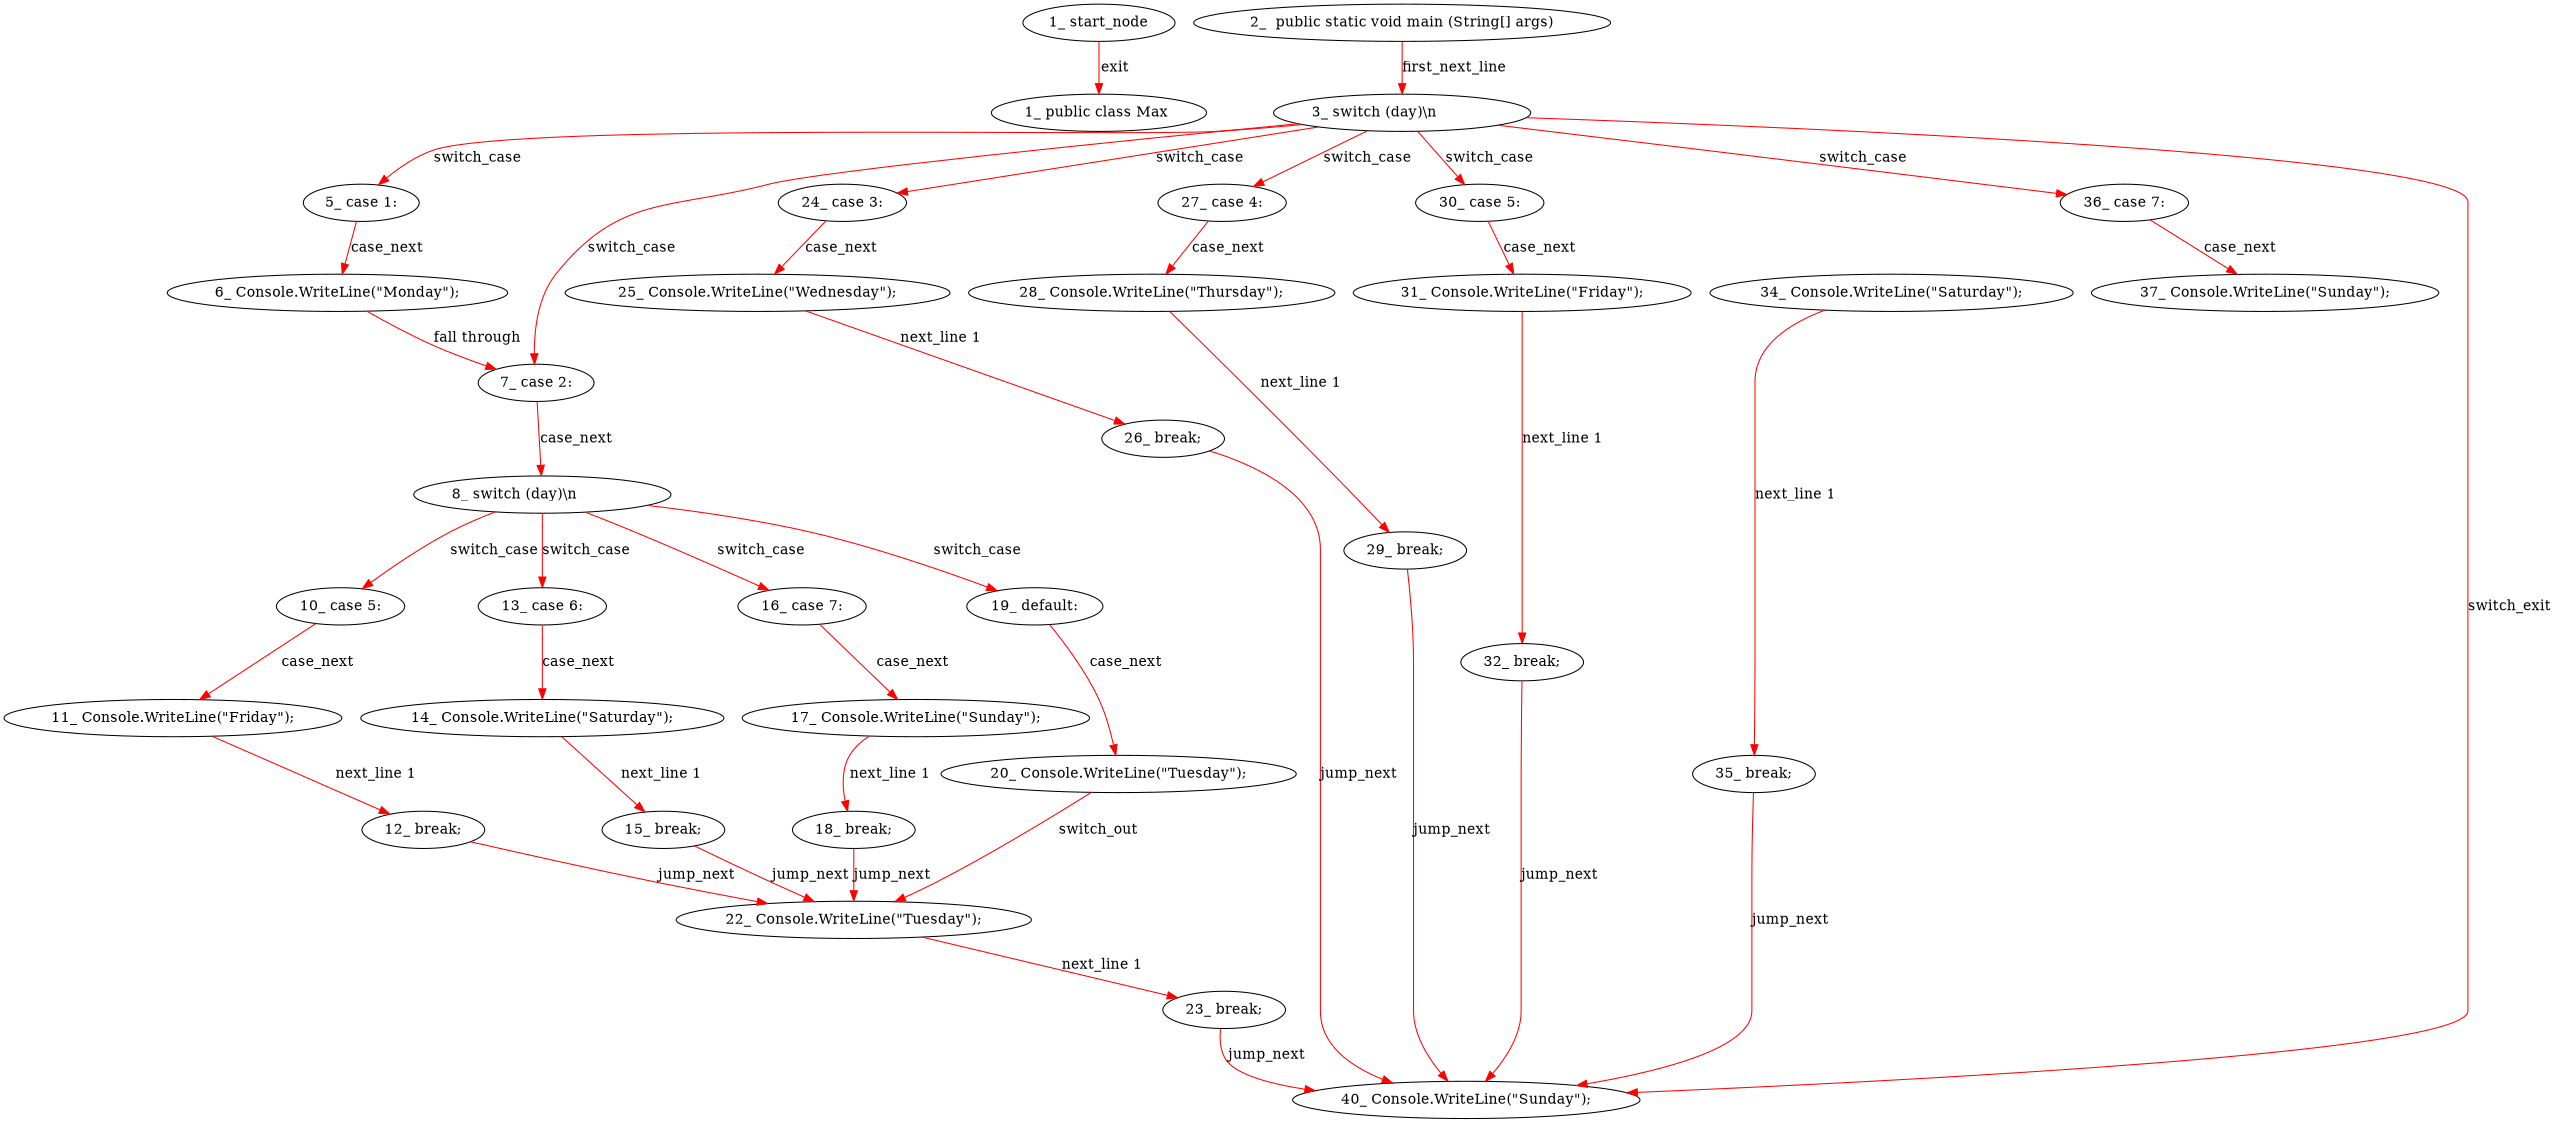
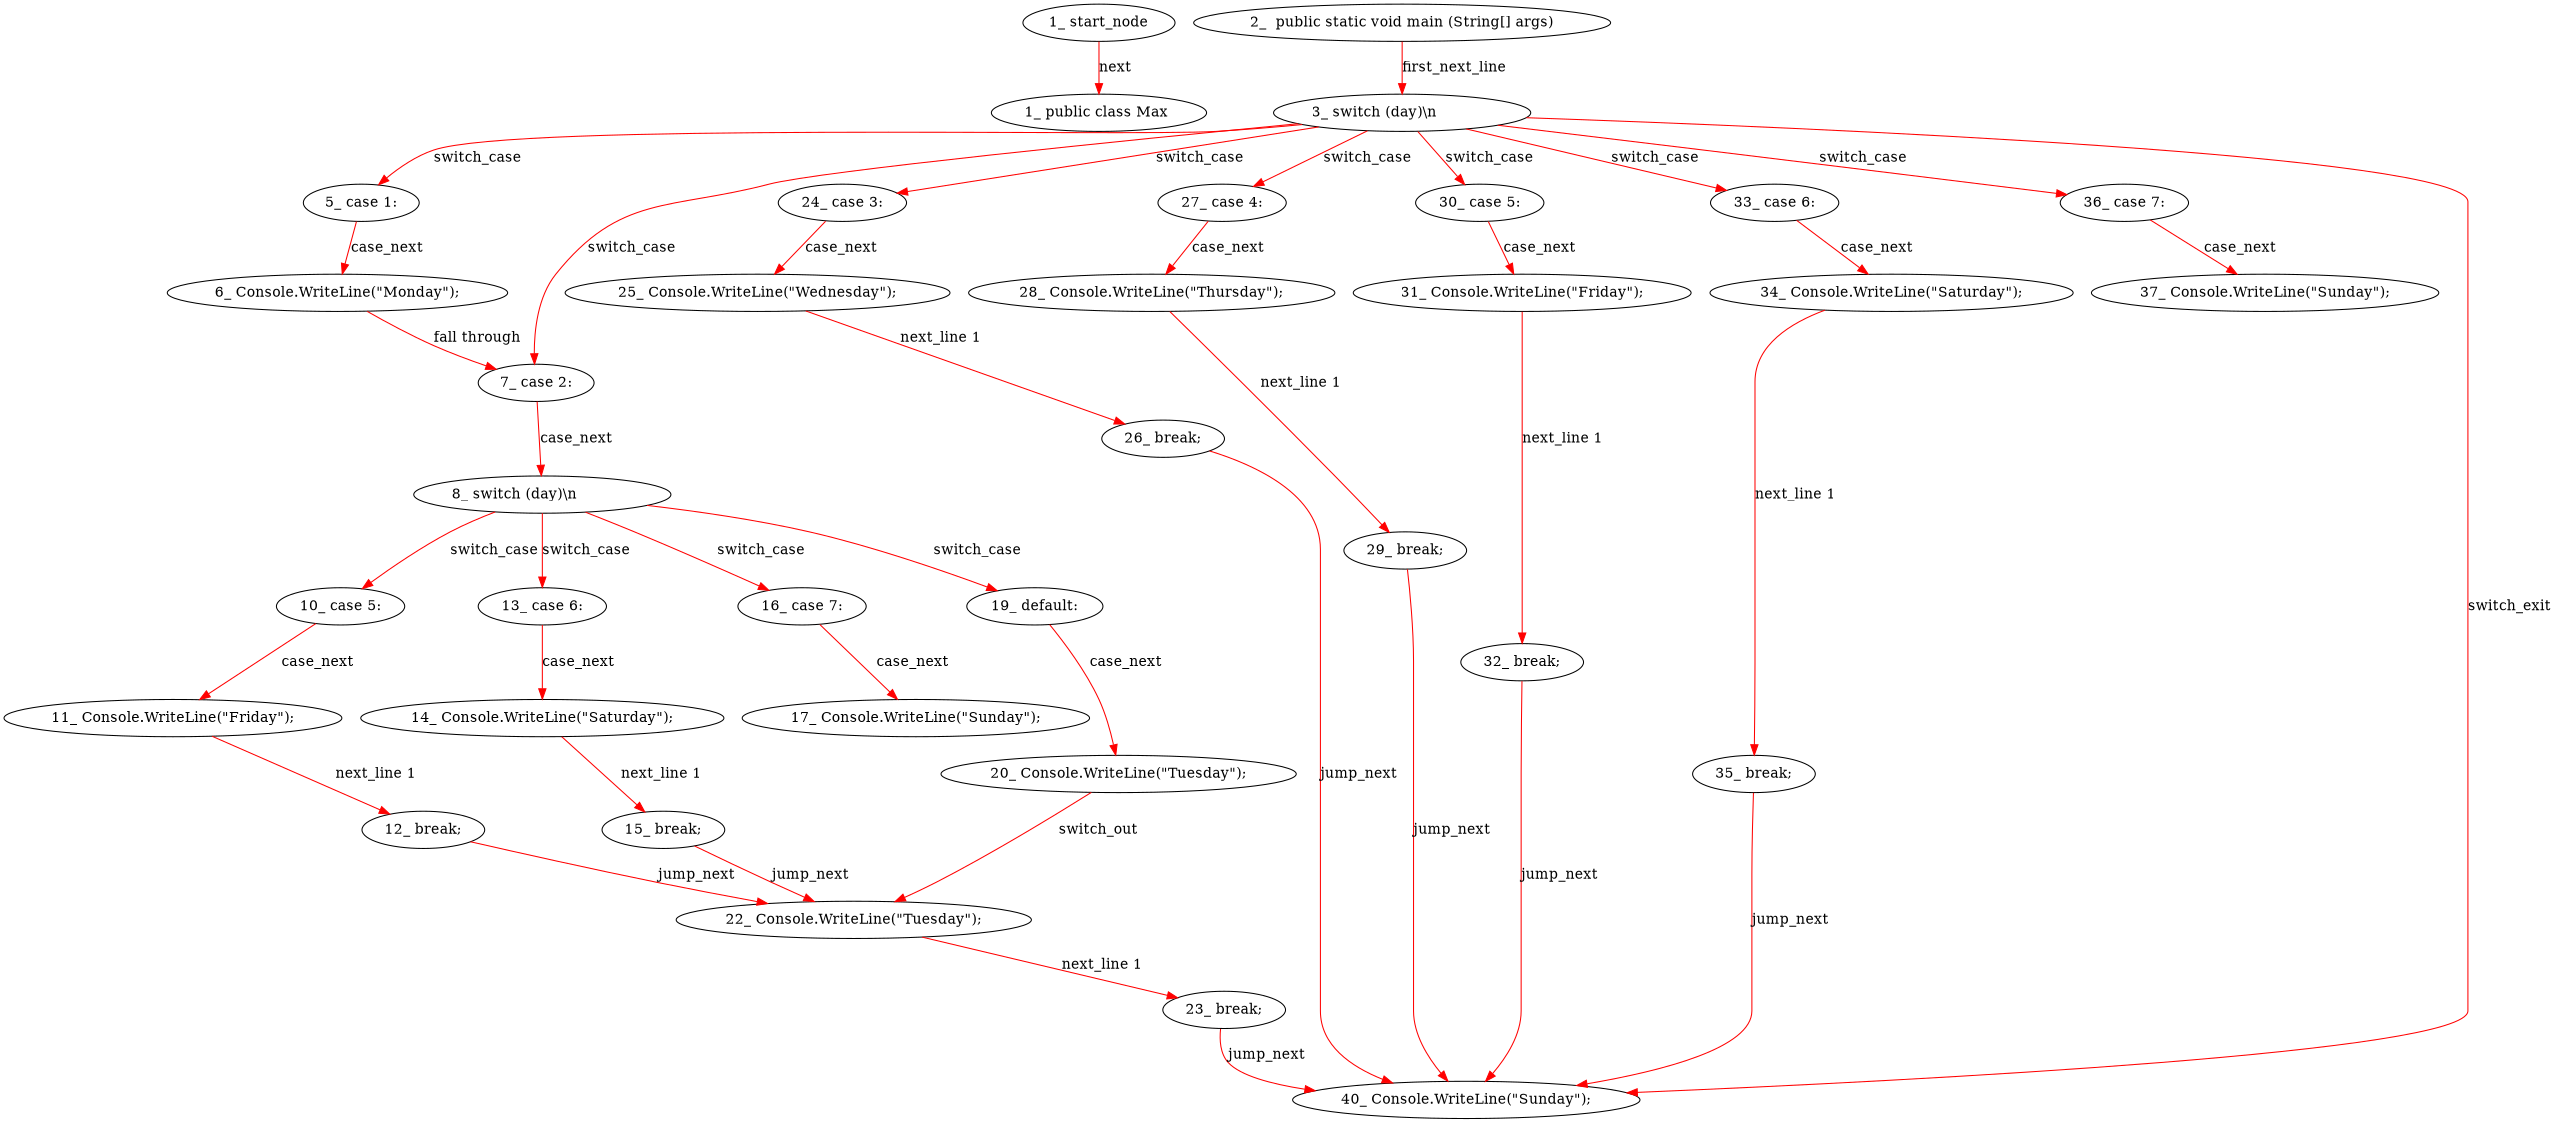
(1116, 68) -> (1116, 68)
none -> (1775, 203)
(854, 830) -> none
